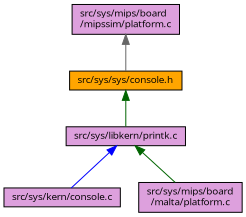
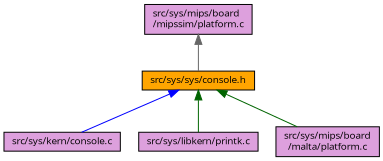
(159, 167) -> (262, 111)
(90, 170) -> (126, 113)
